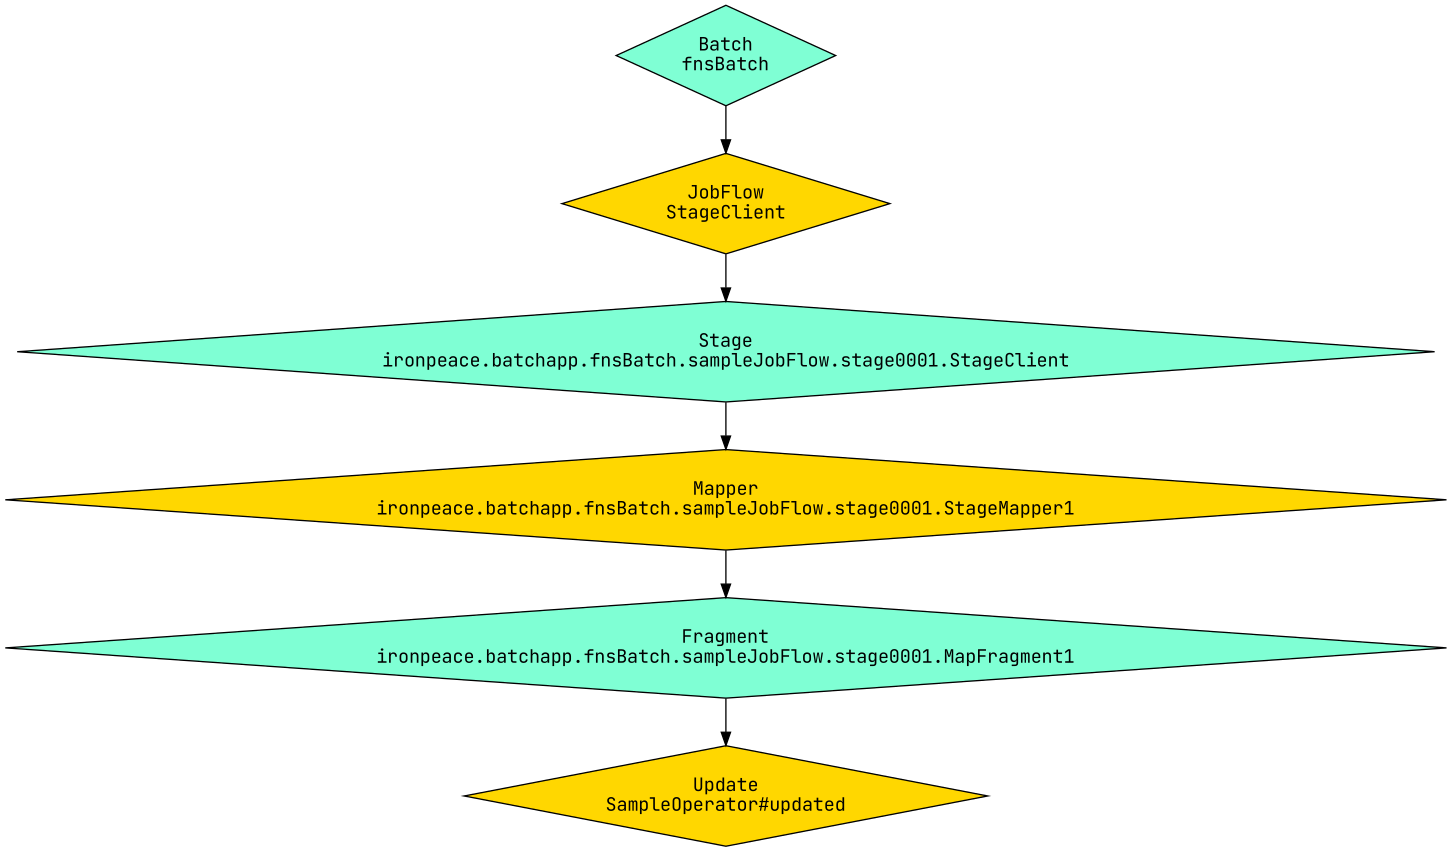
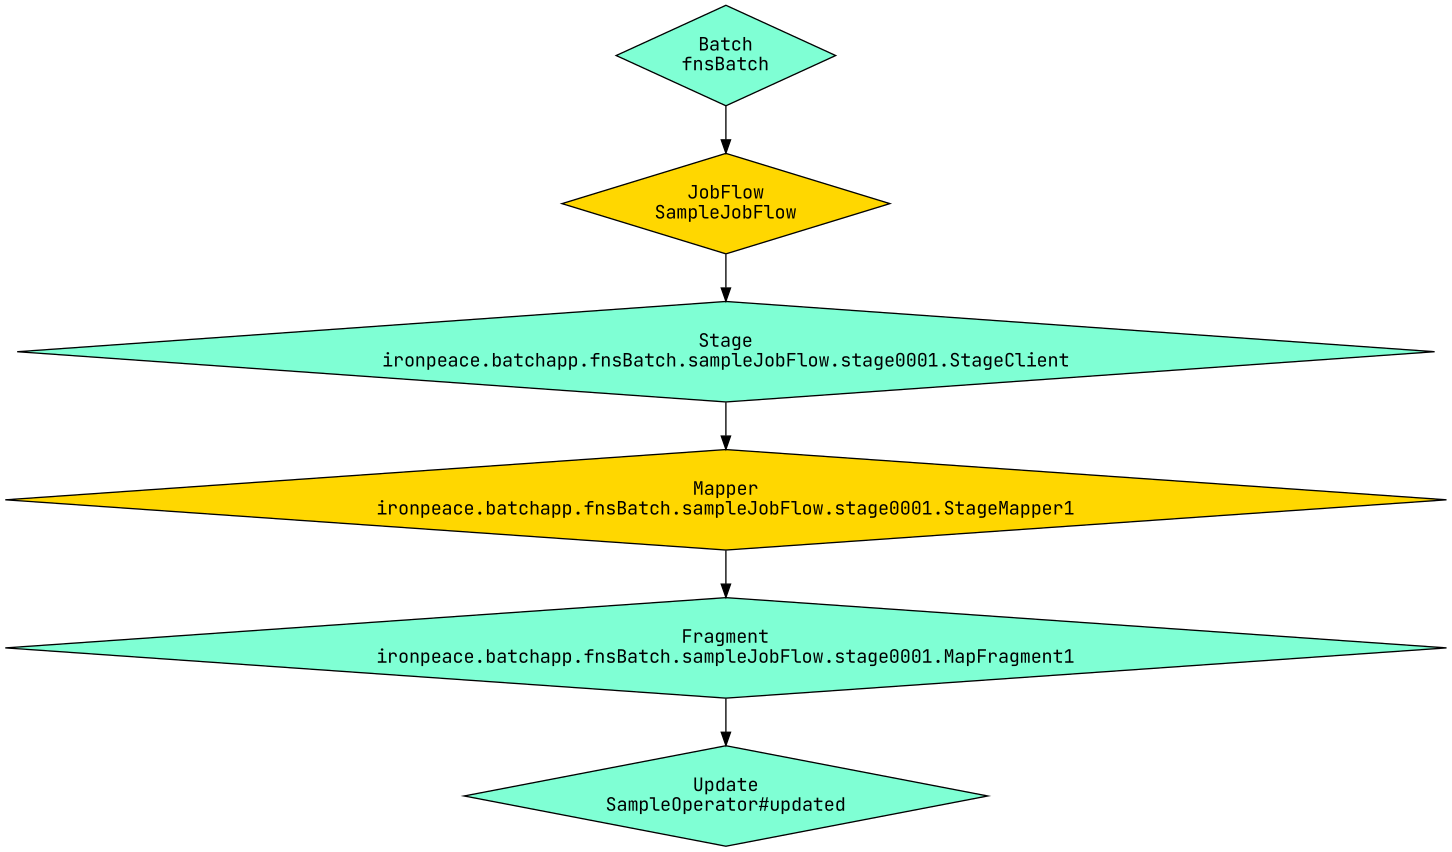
(726, 204) -> (726, 204)
(726, 796) -> (726, 796)
